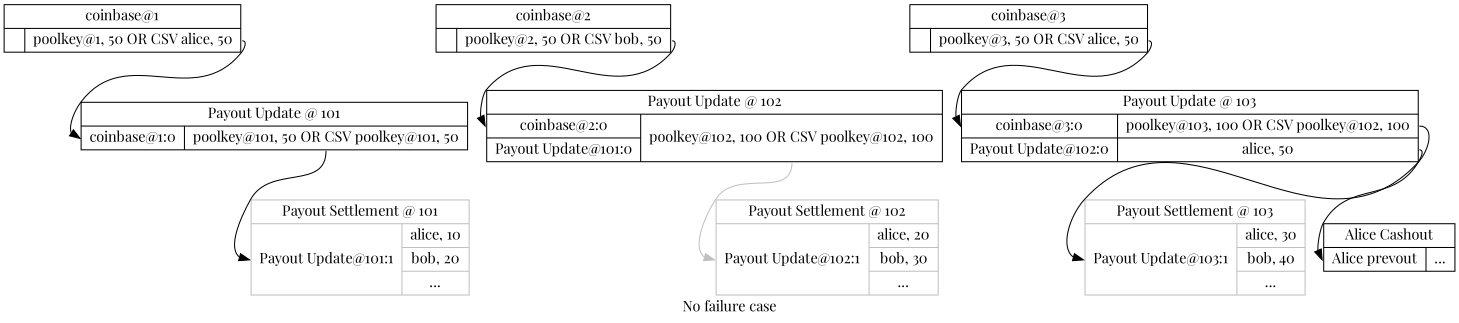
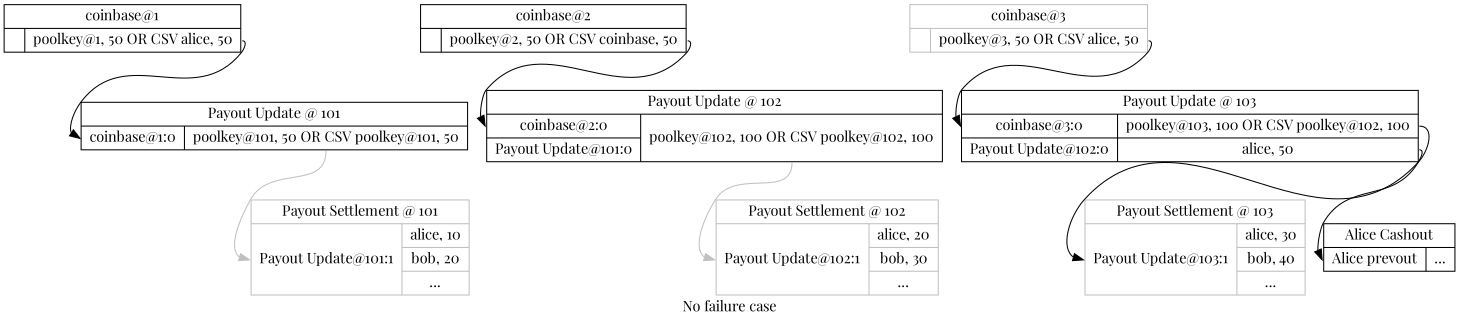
(1029, 28) -> (1029, 28)
(564, 40) -> (564, 40)
(263, 187) -> (263, 187)
